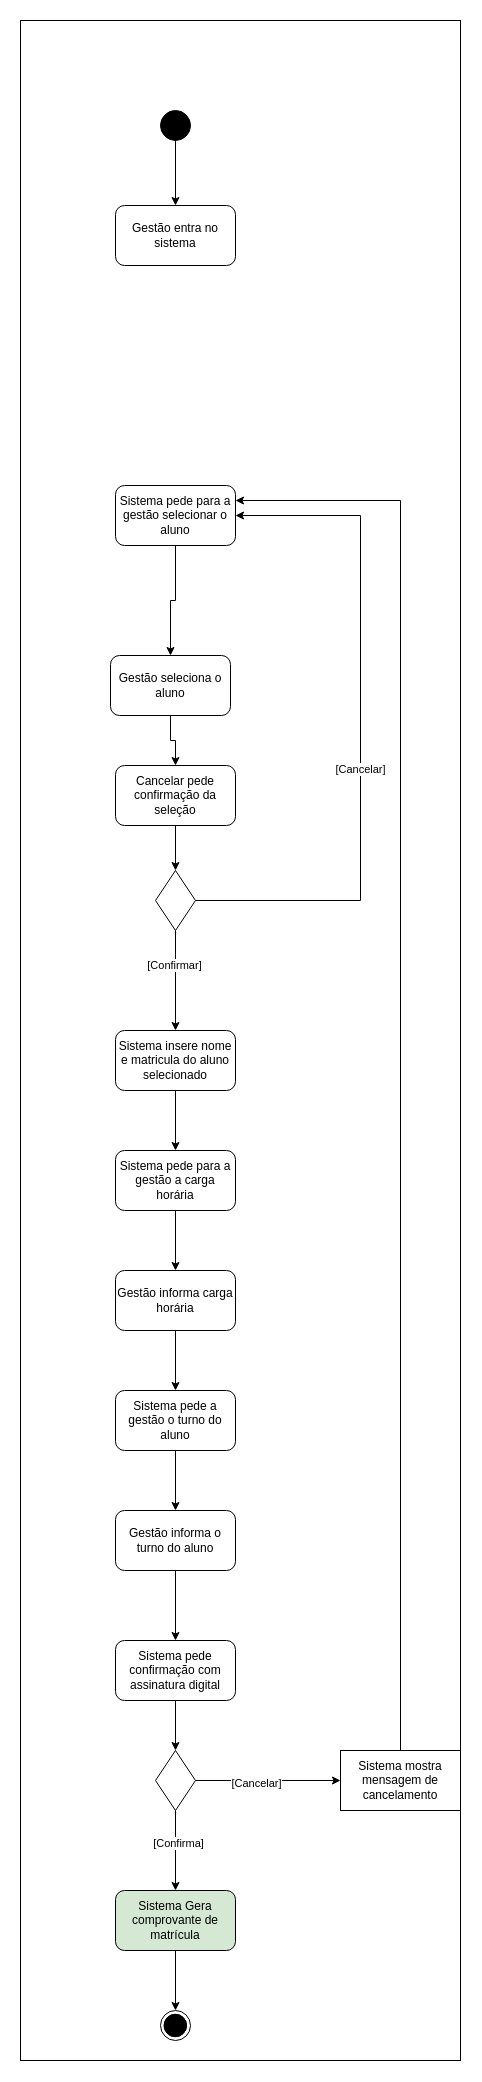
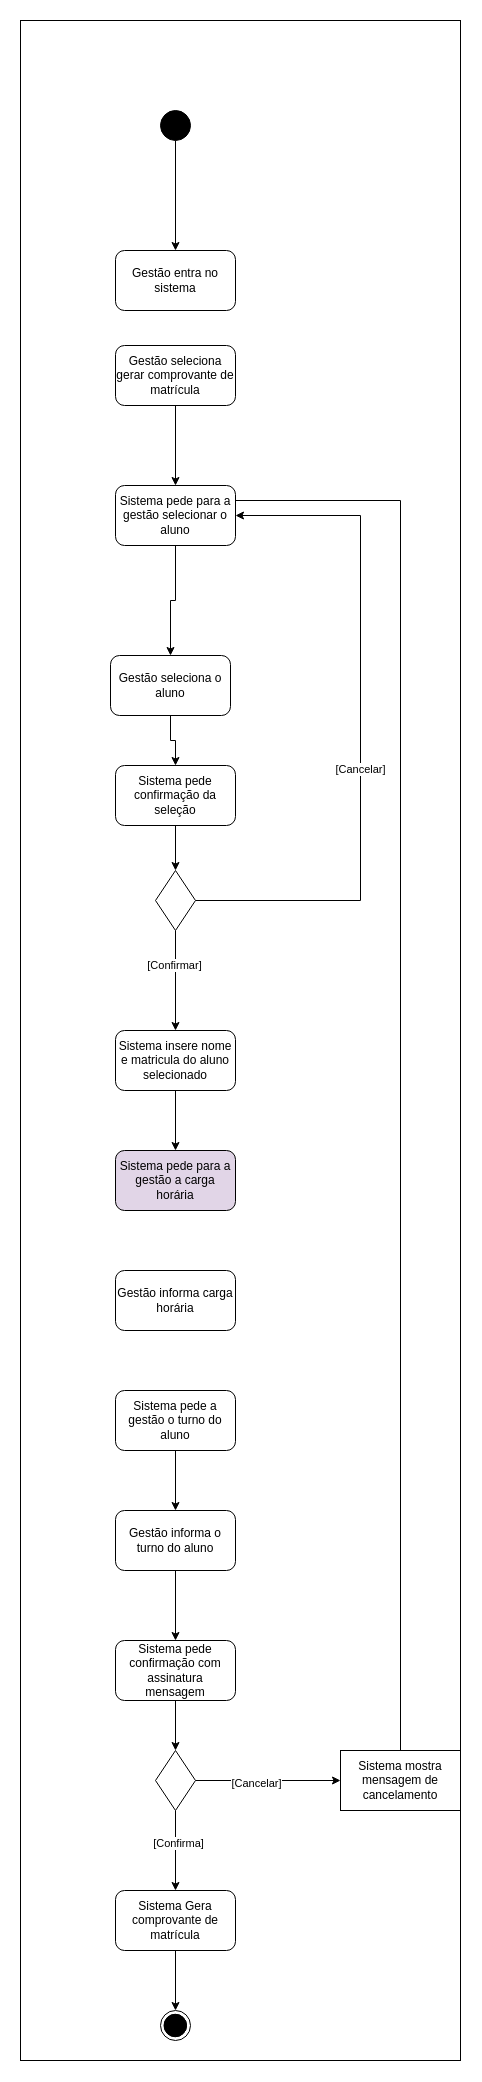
(176, 236) -> (176, 281)
none -> (176, 376)
none -> (176, 442)
(243, 501) -> (241, 501)
(176, 796) -> (176, 796)
(176, 1181) -> (176, 1181)
(176, 1237) -> none
(176, 1357) -> none
(176, 1671) -> (176, 1671)
(176, 1921) -> (176, 1921)
